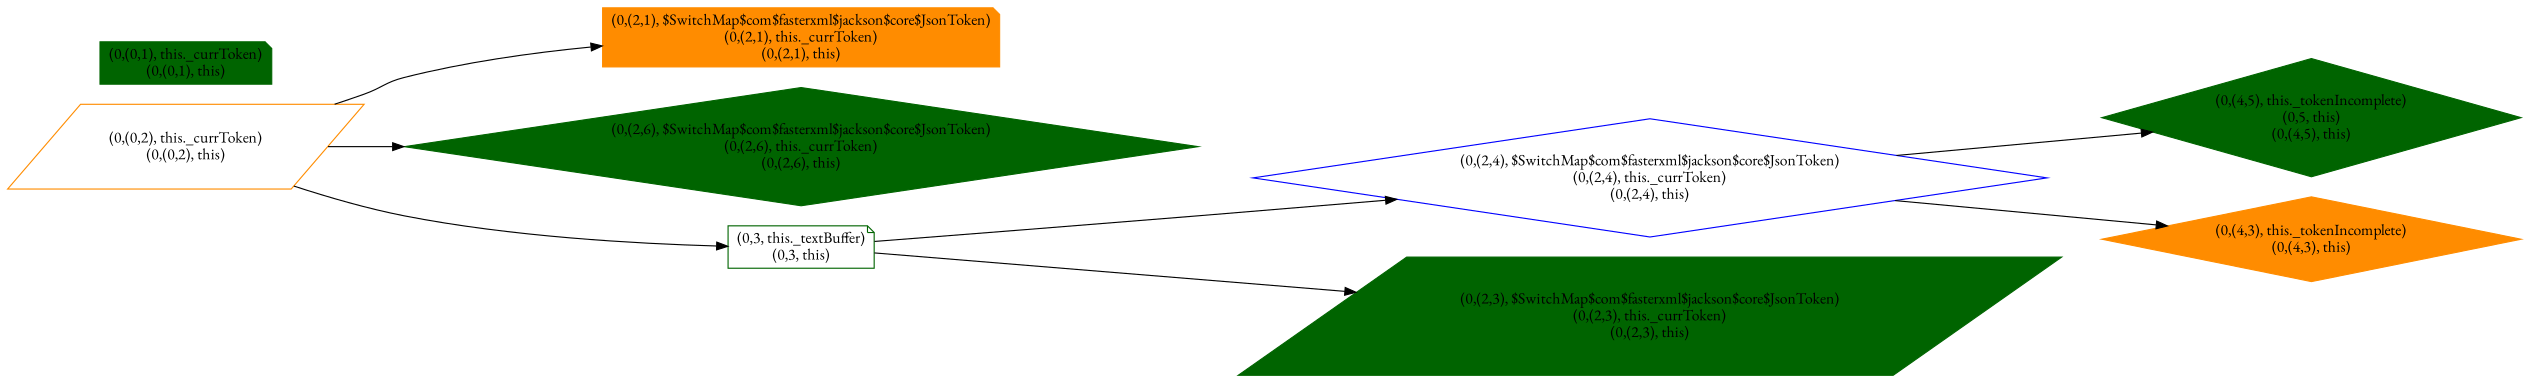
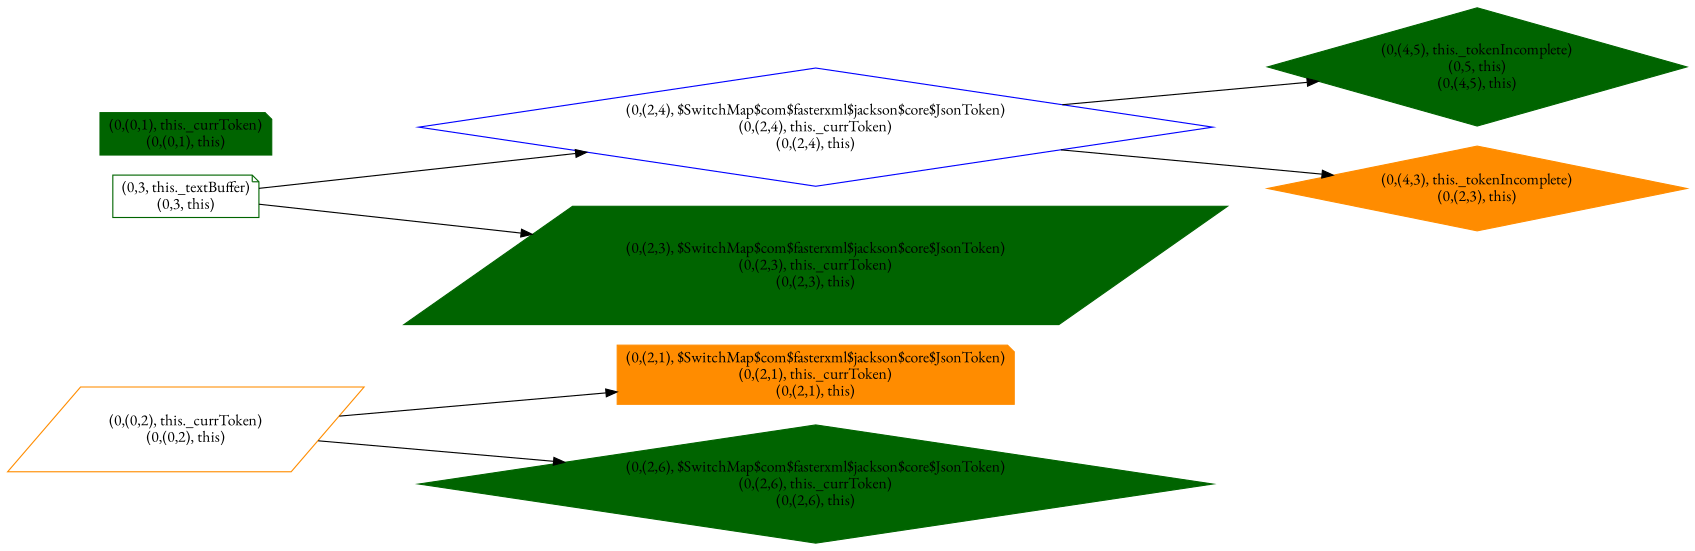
(503, 231) -> none
(2311, 239) -> (1477, 188)
